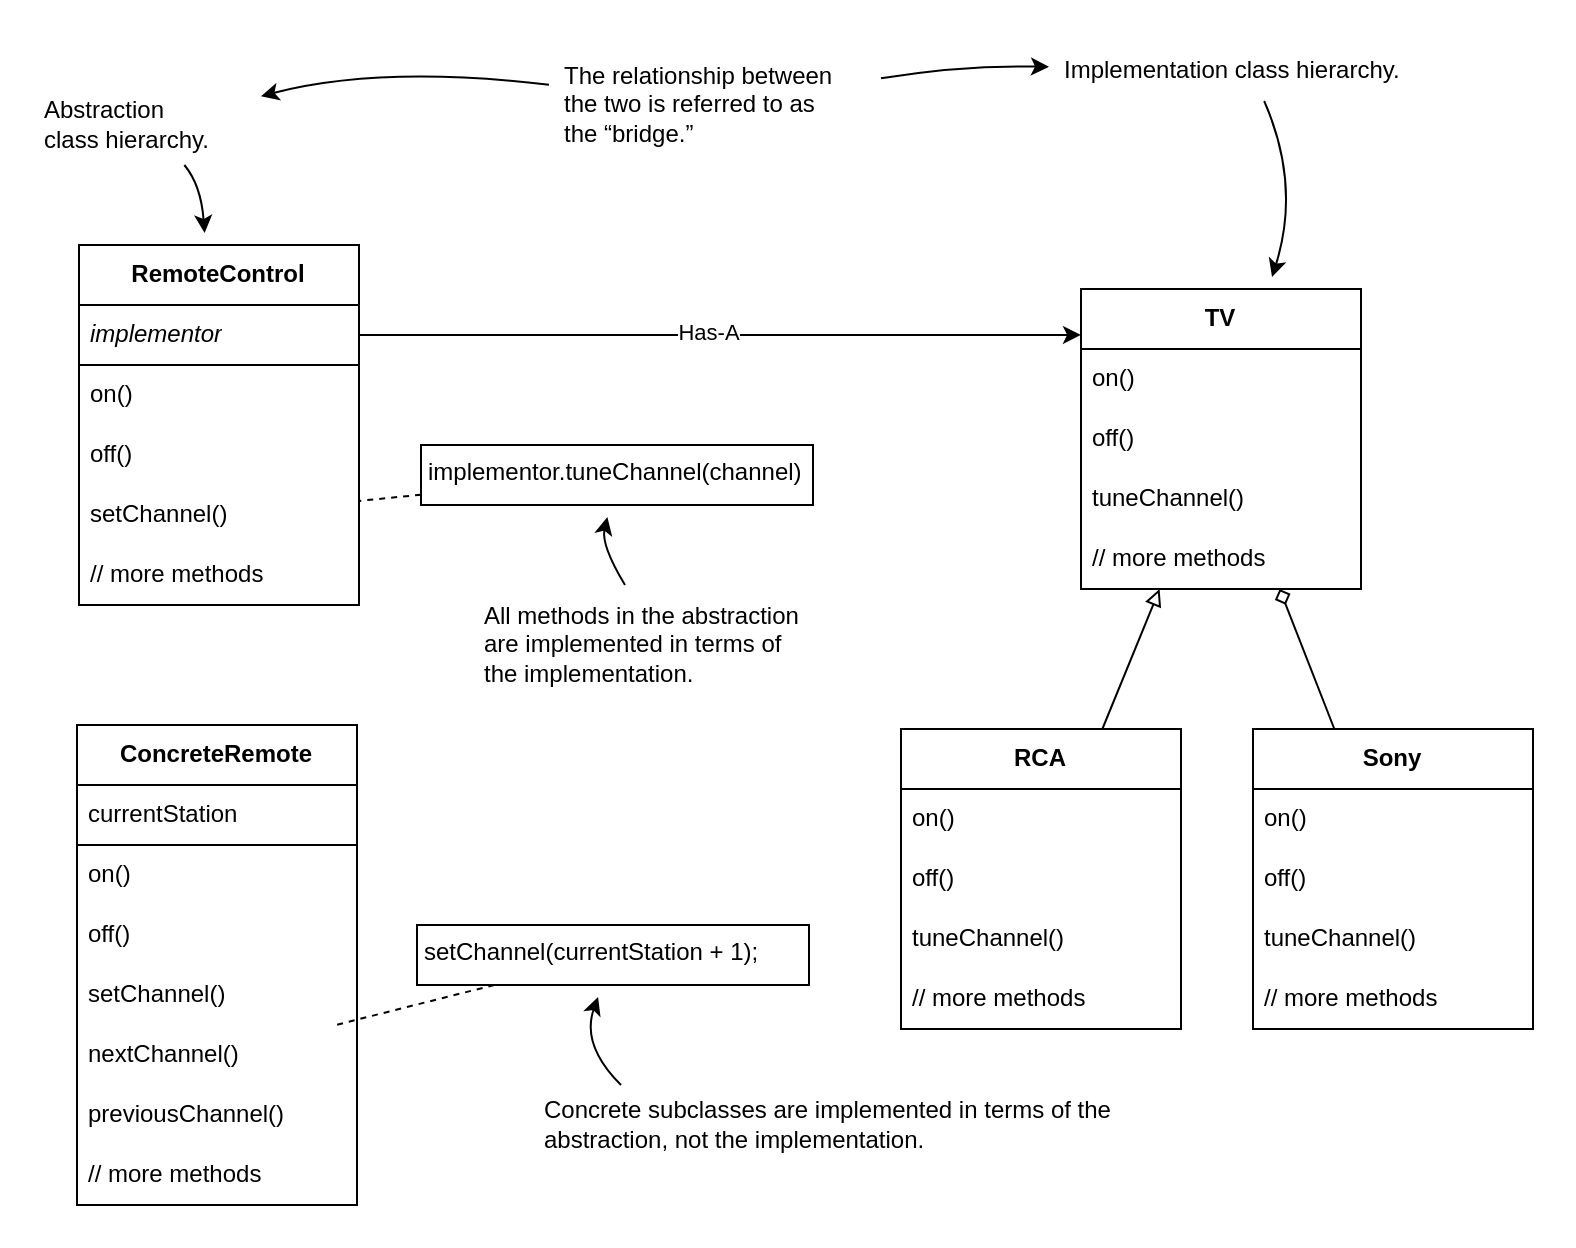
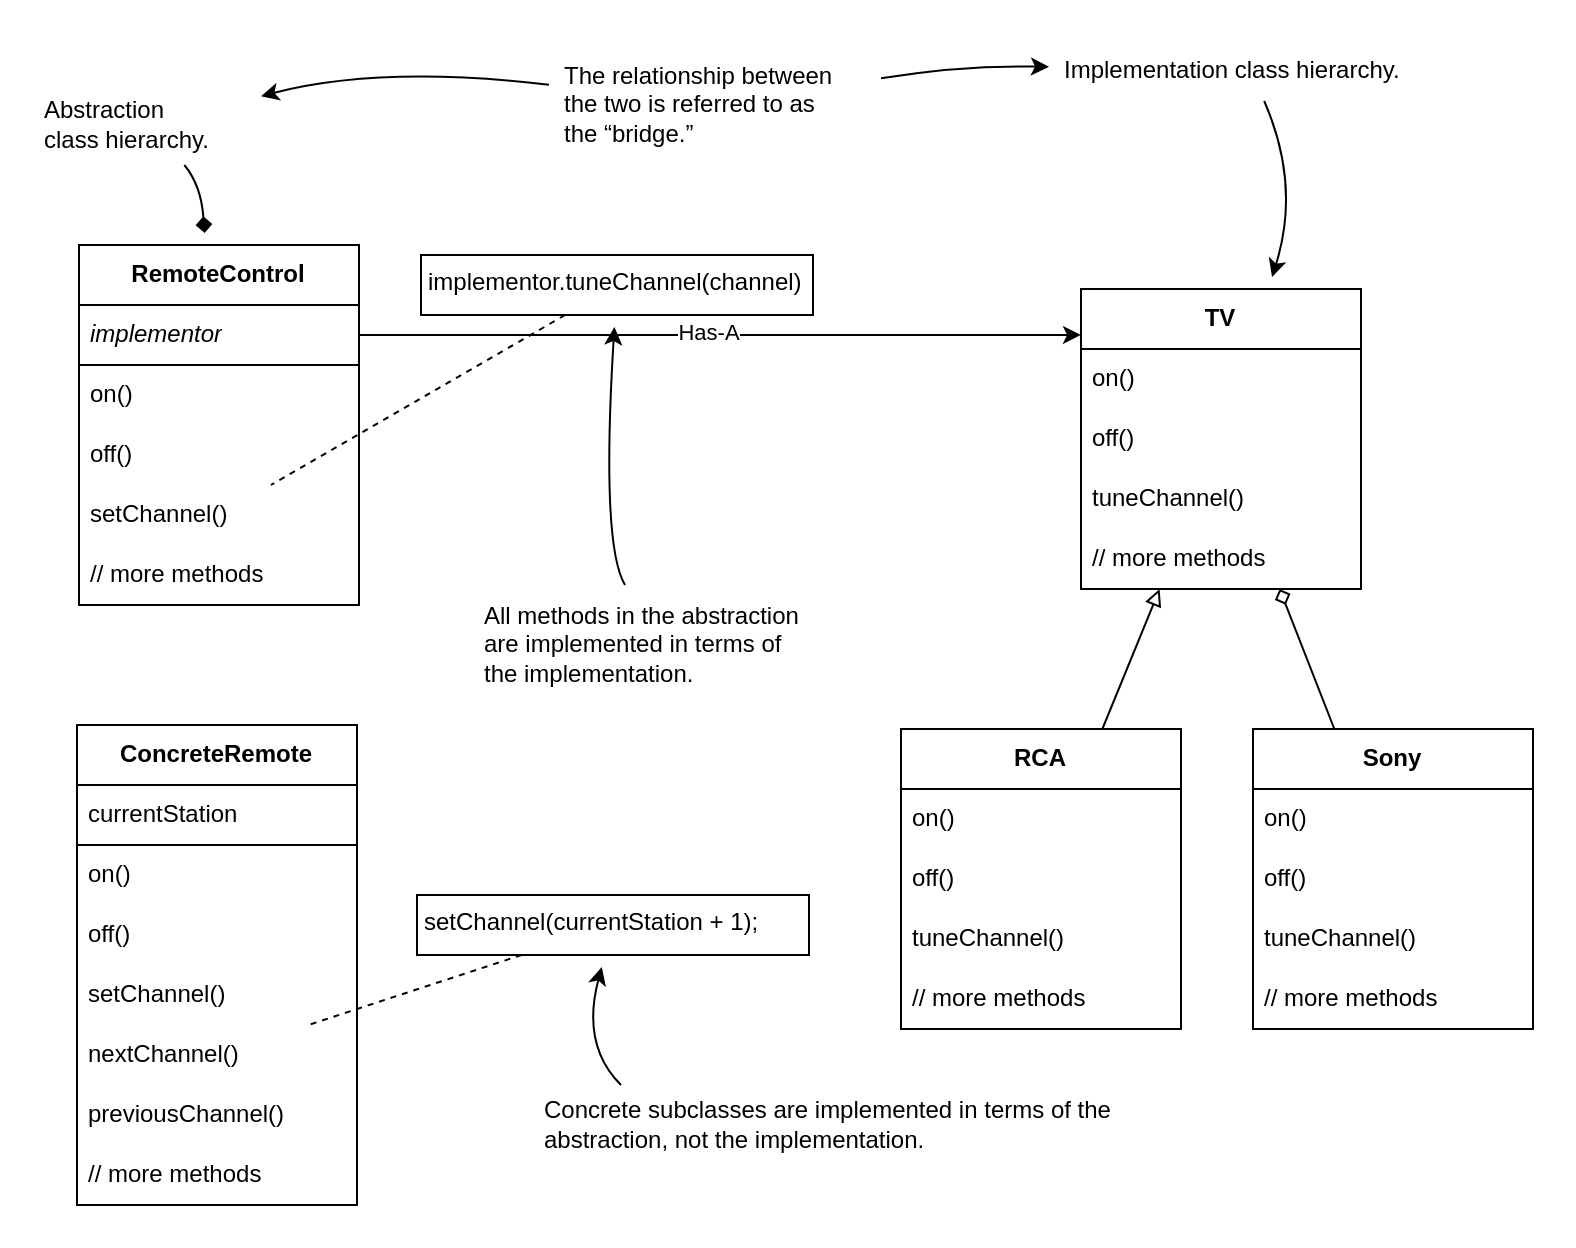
(203, 217) -> (203, 217)
(617, 475) -> (617, 285)
(613, 955) -> (613, 925)
